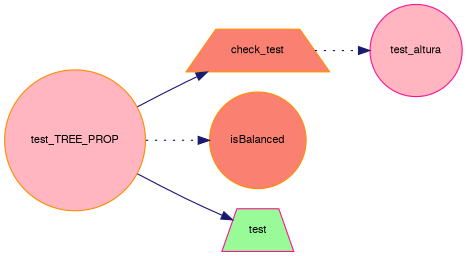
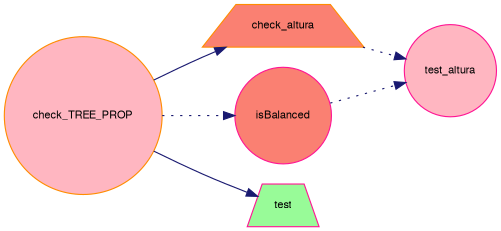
(258, 51) -> (283, 26)
none -> (363, 94)
(75, 140) -> (83, 116)
(258, 140) -> (283, 116)
